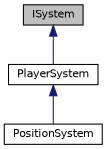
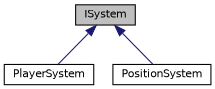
(53, 110) -> (138, 49)
